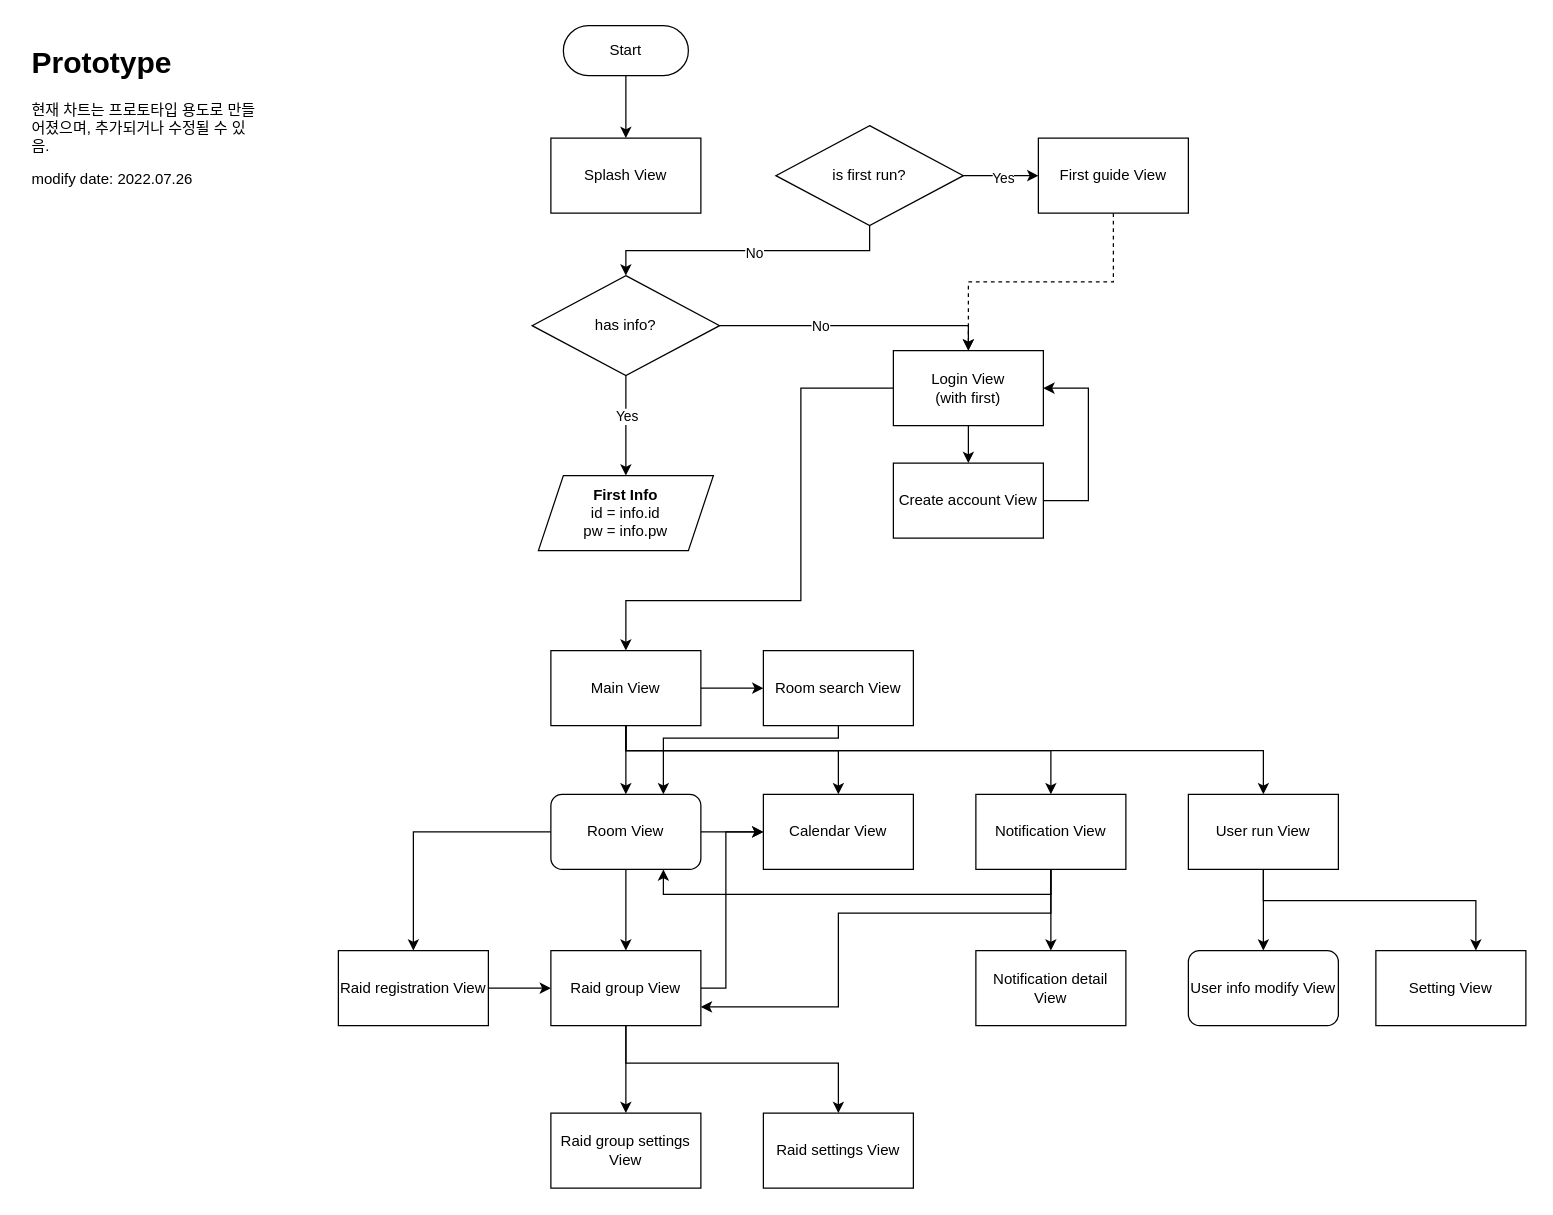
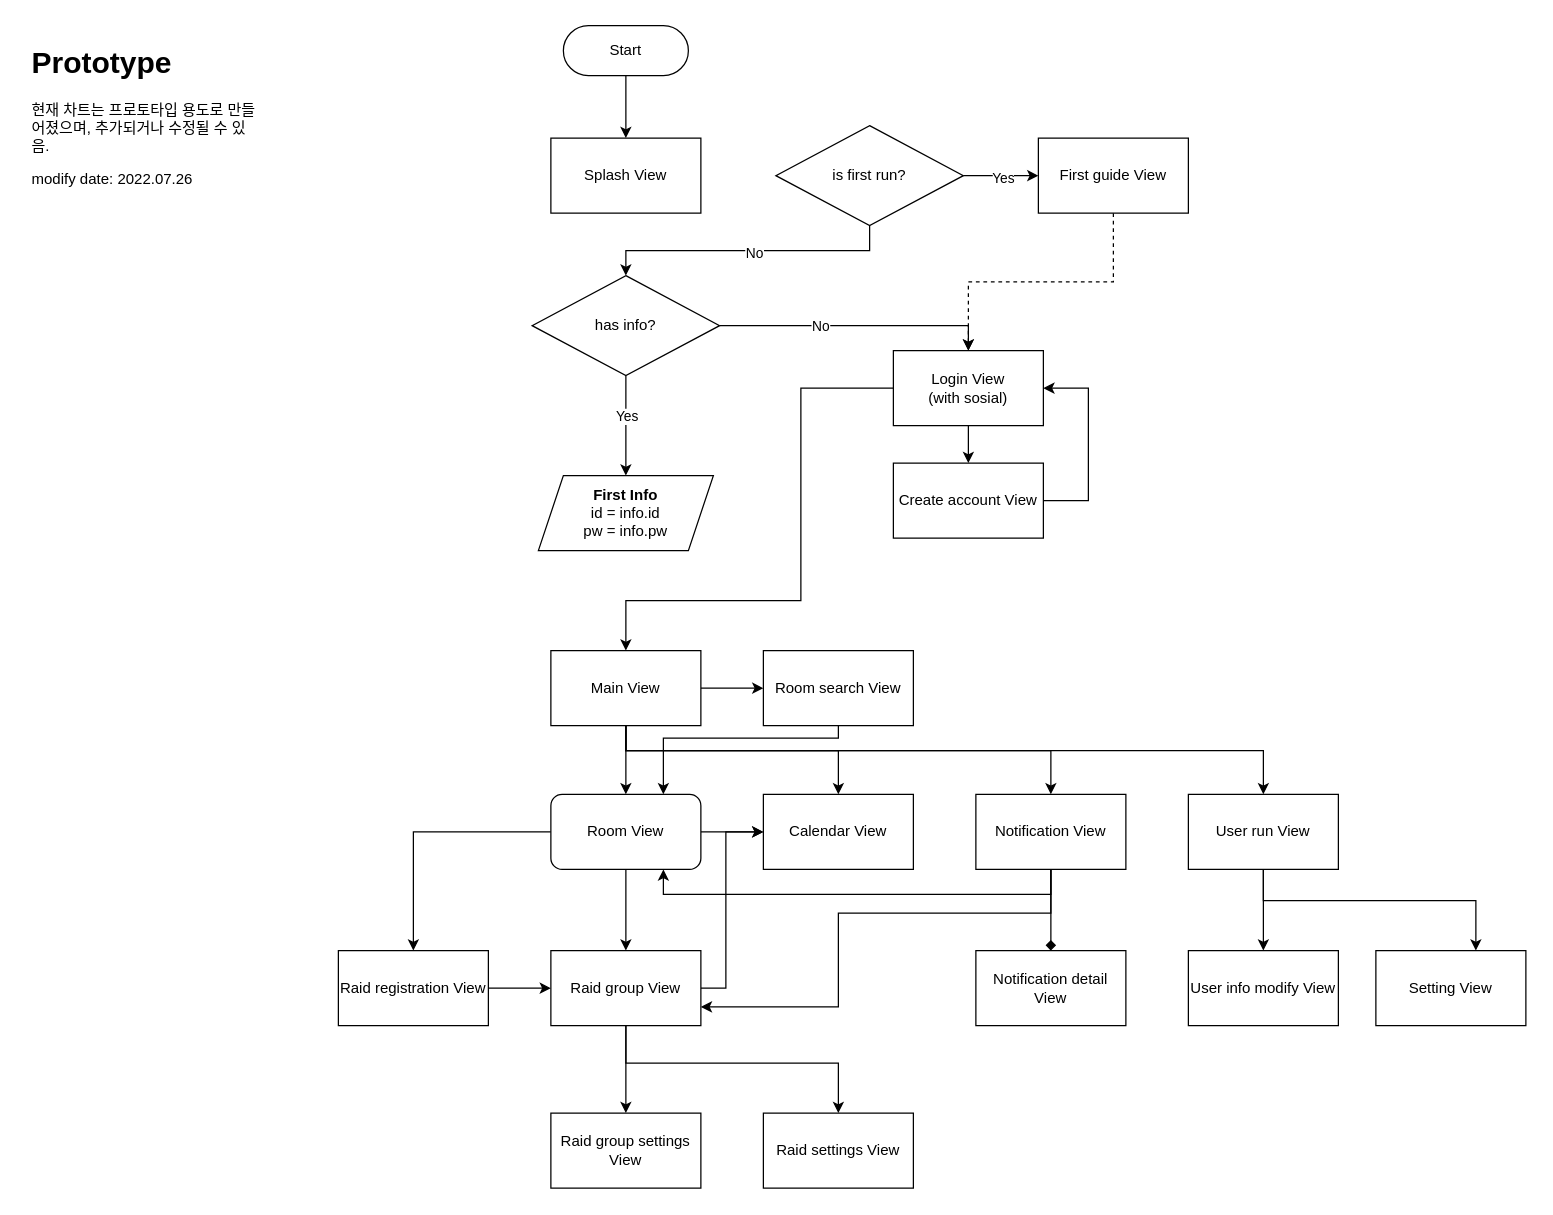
(968, 388) -> (968, 388)
(1051, 941) -> (1051, 940)
(1263, 988) -> (1263, 988)
